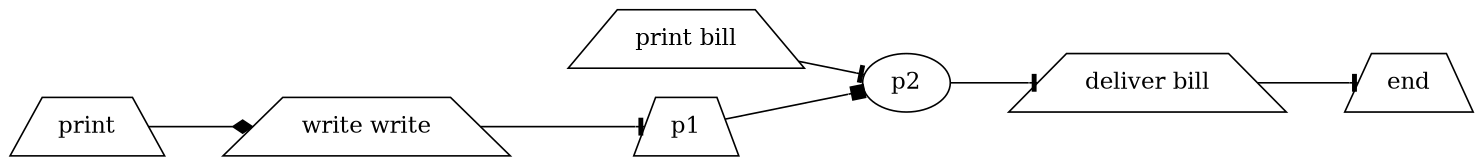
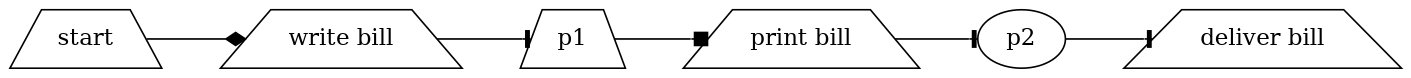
(1409, 83) -> none
(787, 107) -> (653, 39)
(87, 127) -> (86, 39)
(367, 127) -> (341, 39)
